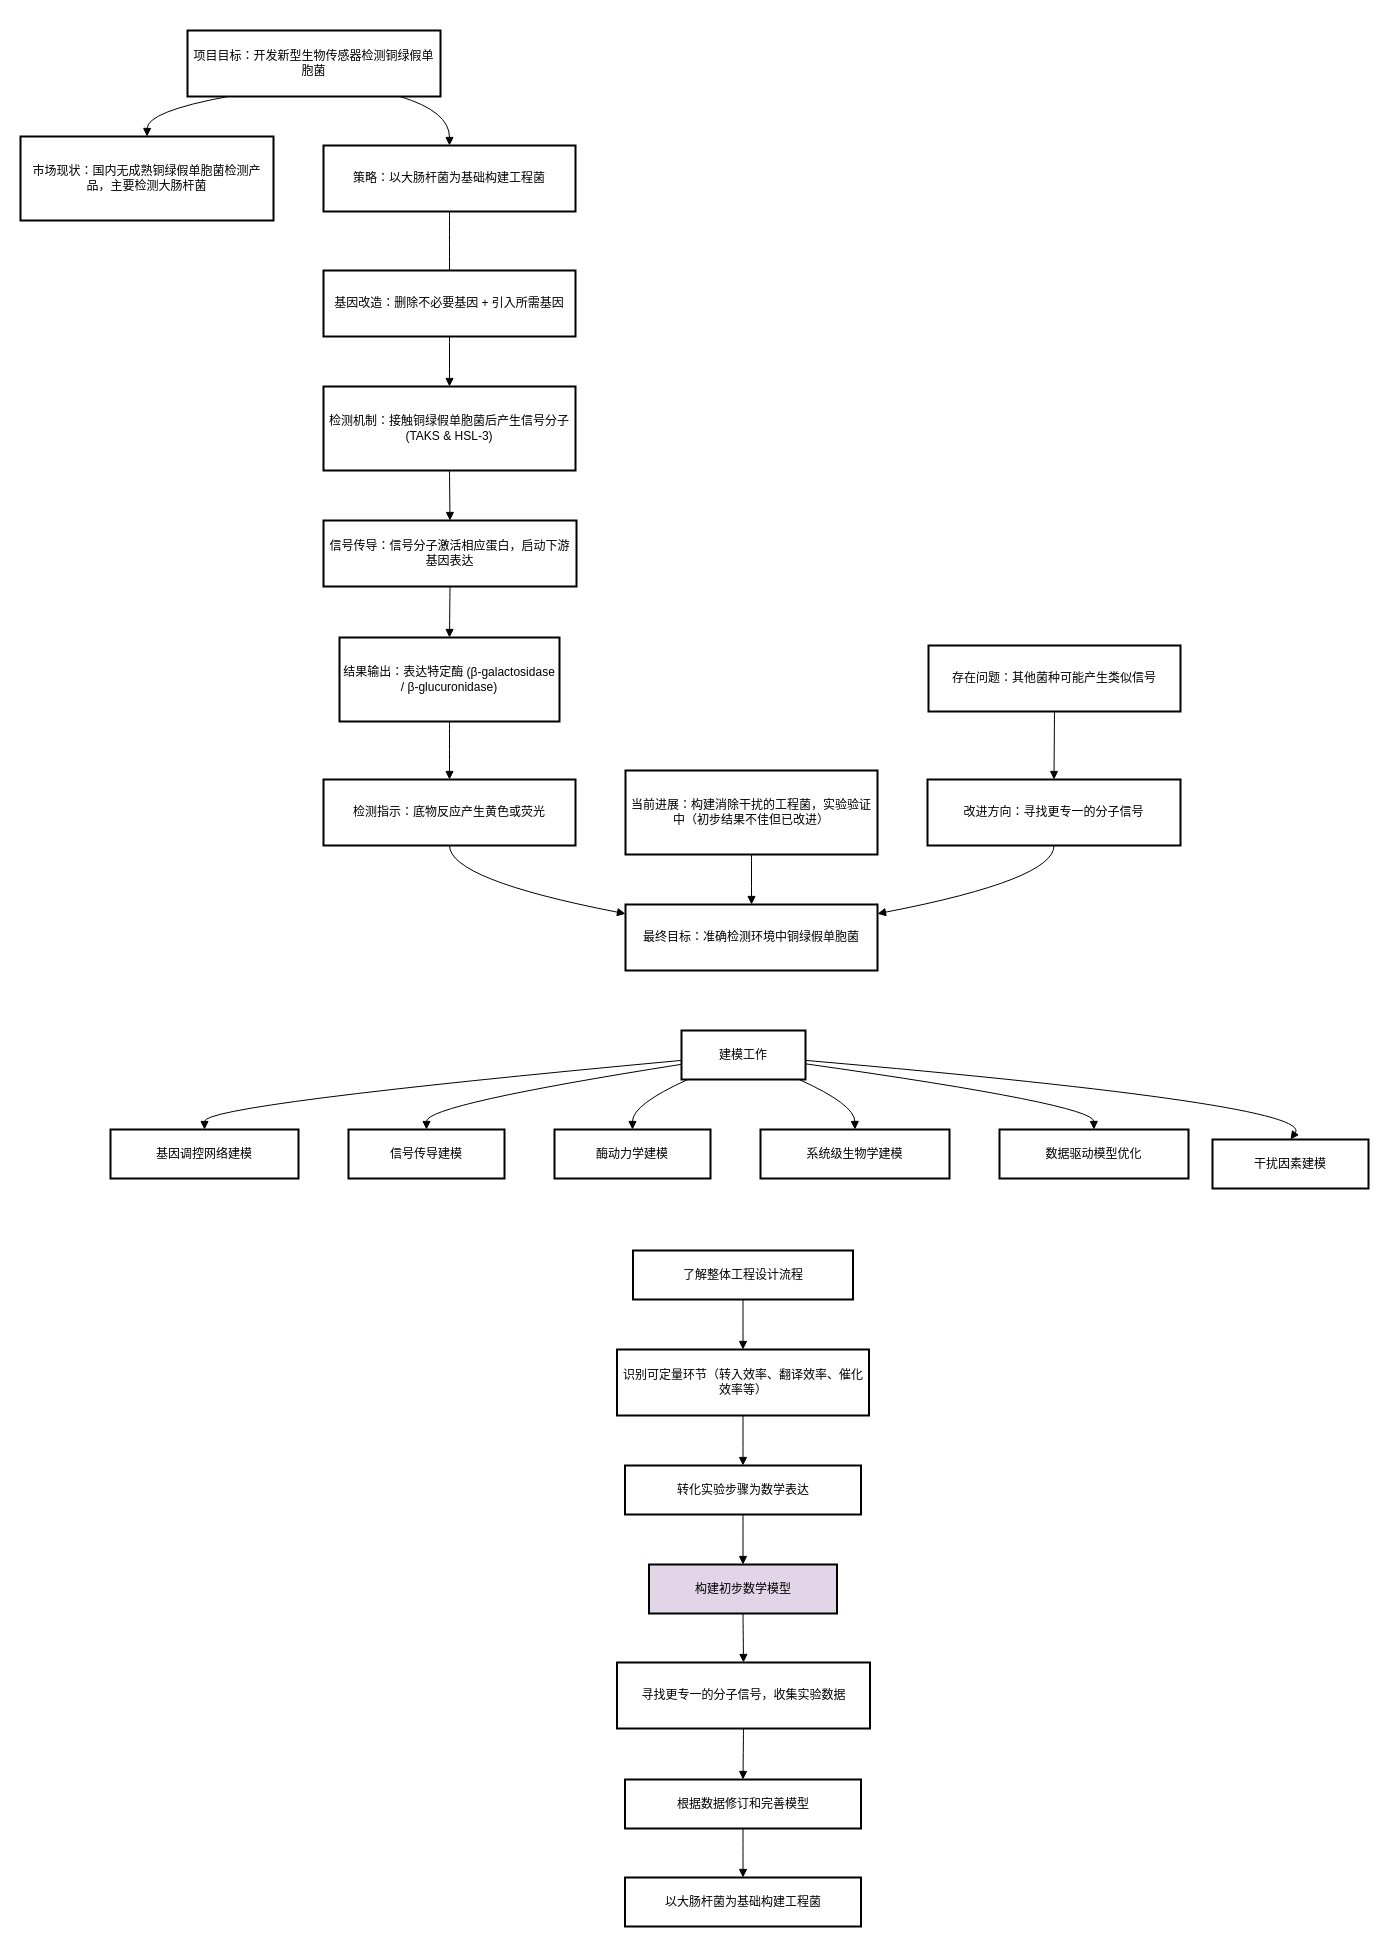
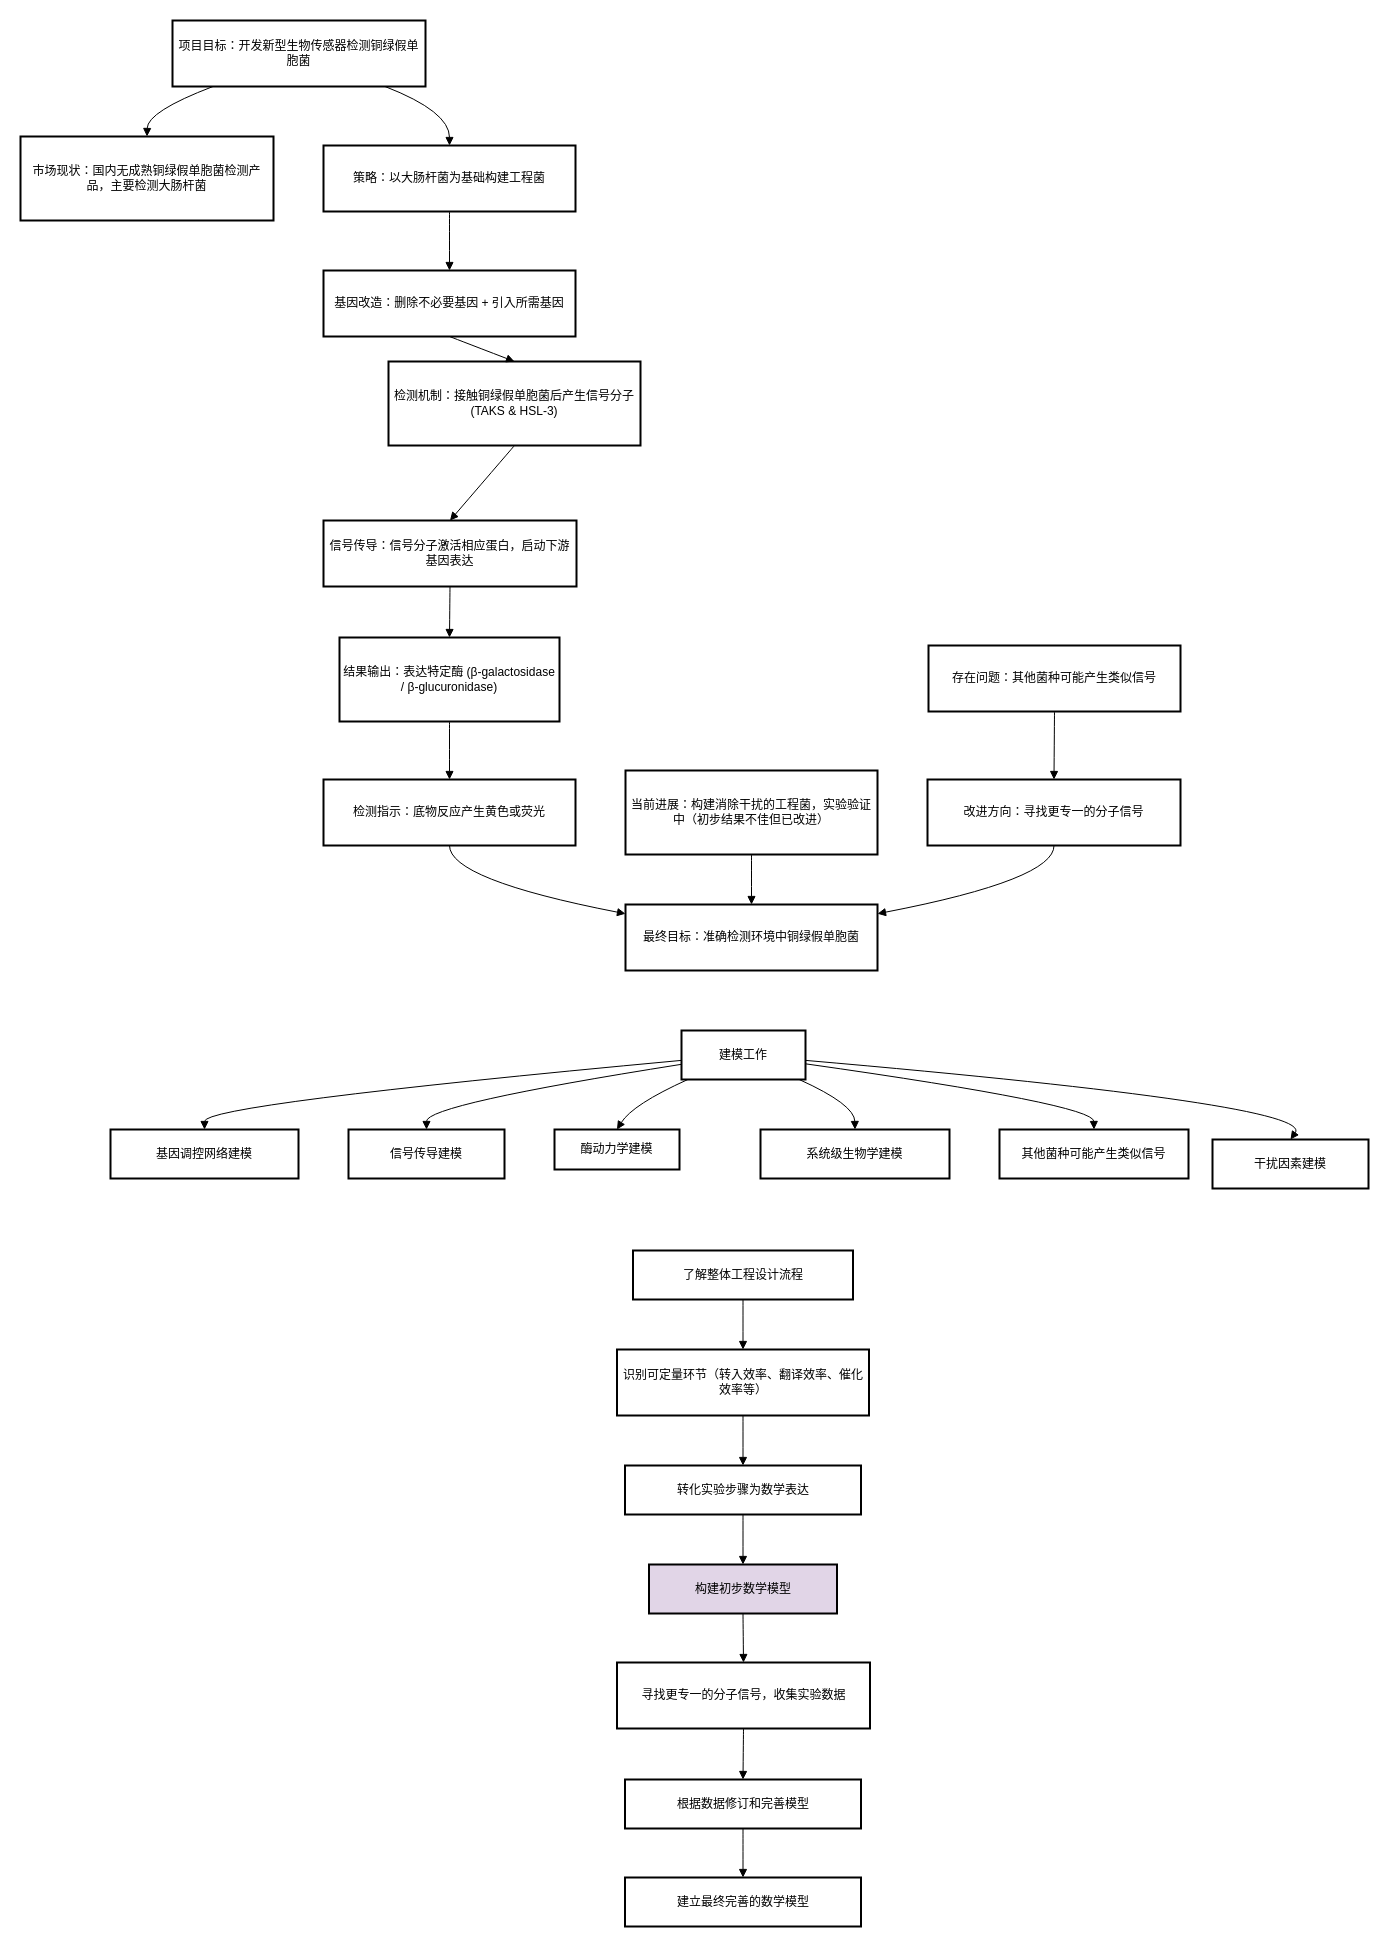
(314, 64) -> (299, 54)
(450, 264) -> (450, 261)
(450, 429) -> (515, 404)
(633, 1154) -> (617, 1150)
(1094, 1155) -> (1094, 1155)
(744, 1903) -> (744, 1903)
